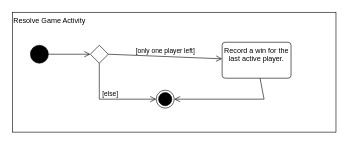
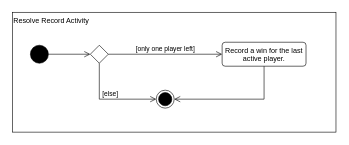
(51, 21) -> (55, 21)
(257, 60) -> (264, 54)
